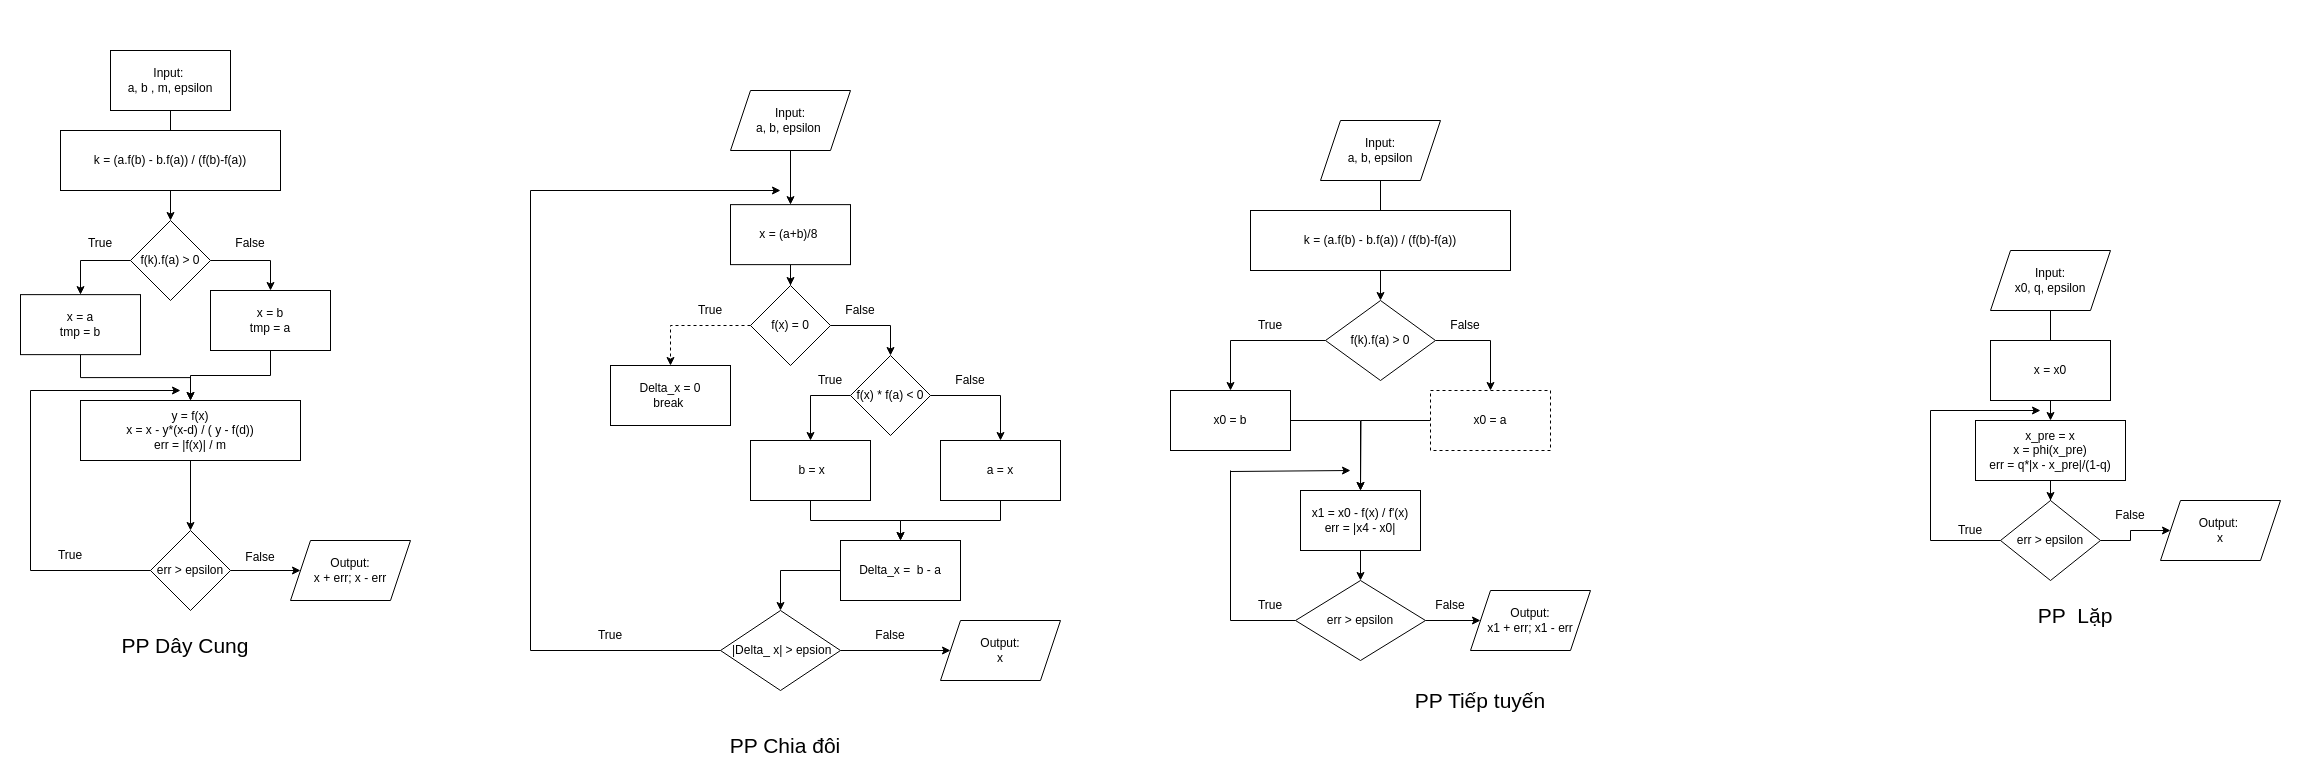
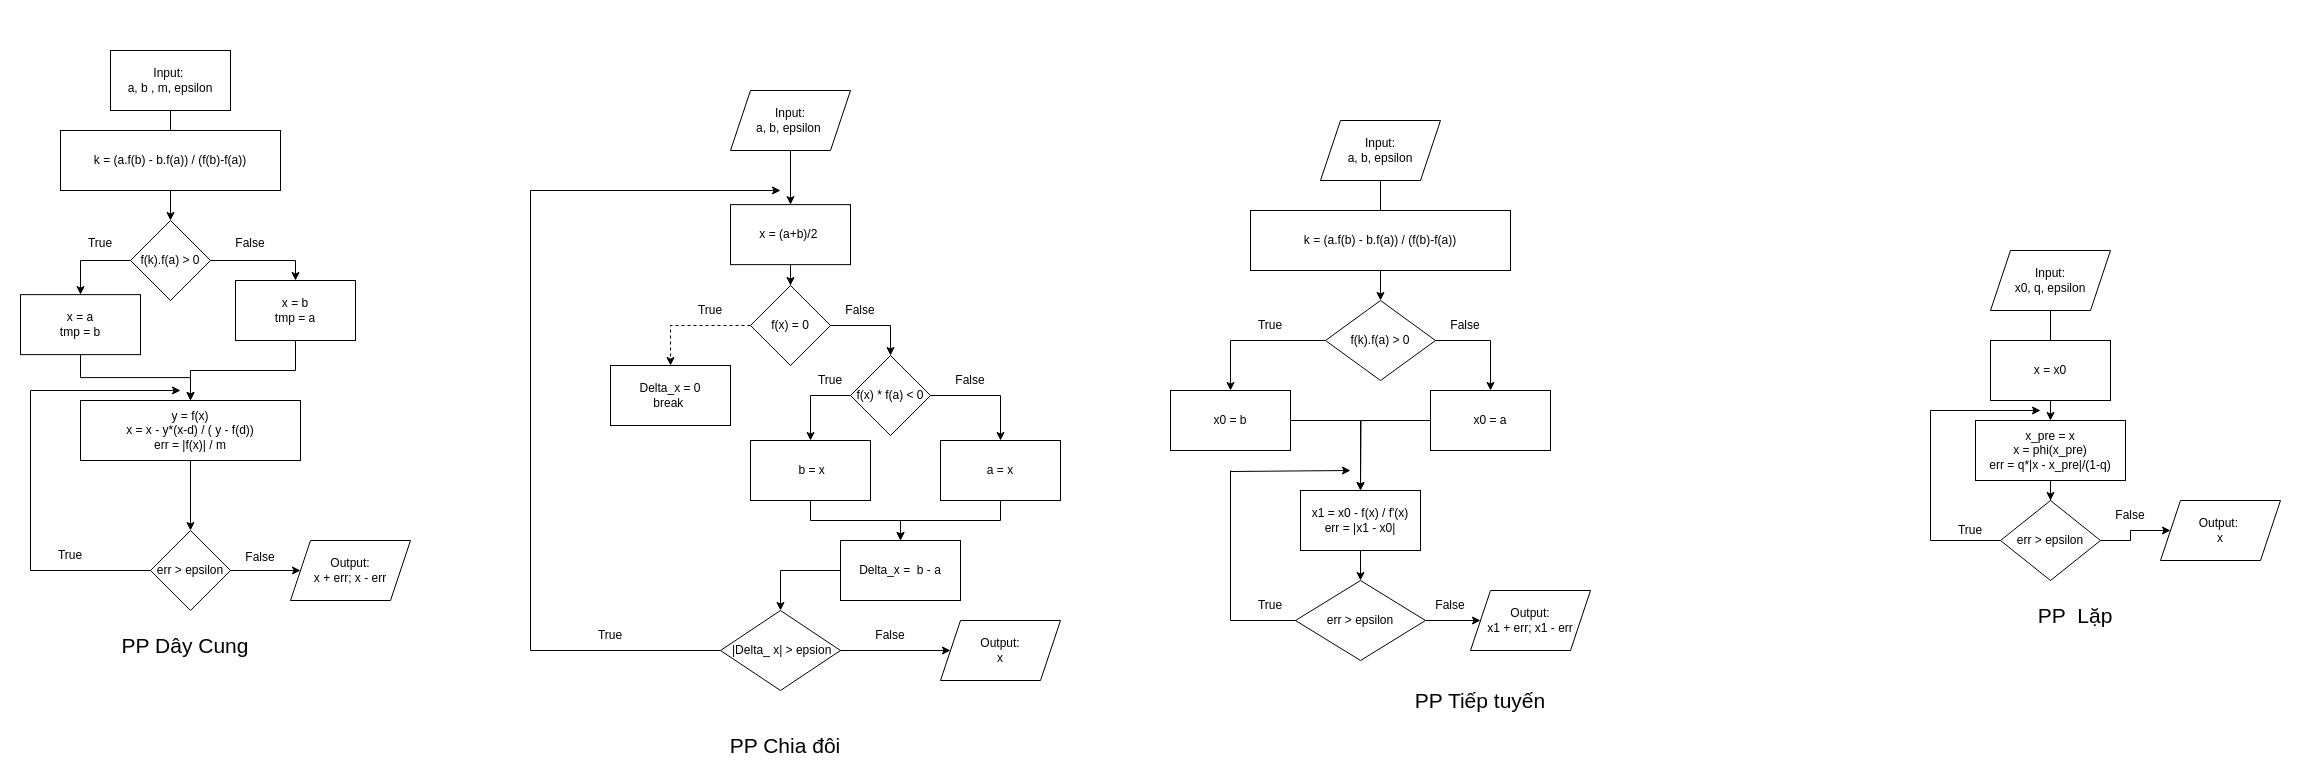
(791, 235) -> (791, 235)
(271, 321) -> (296, 311)
(1491, 421) -> (1491, 421)
(1361, 521) -> (1361, 521)
